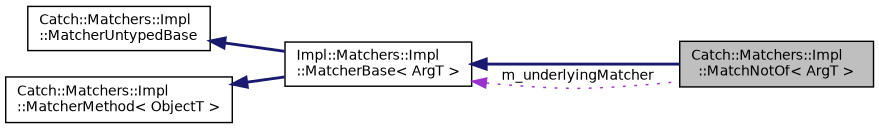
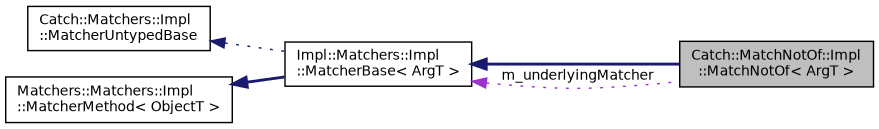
(255, 47) -> (255, 47)
(777, 64) -> (777, 64)
(119, 100) -> (119, 100)
